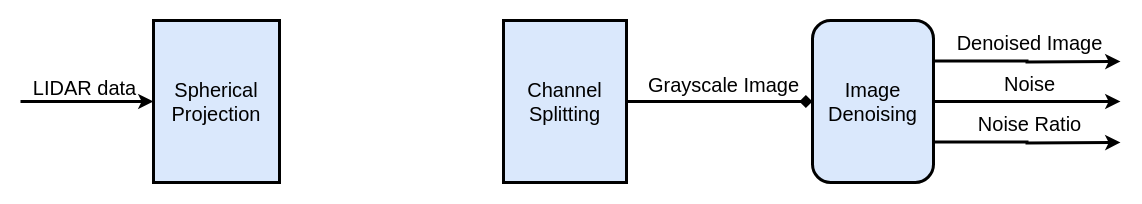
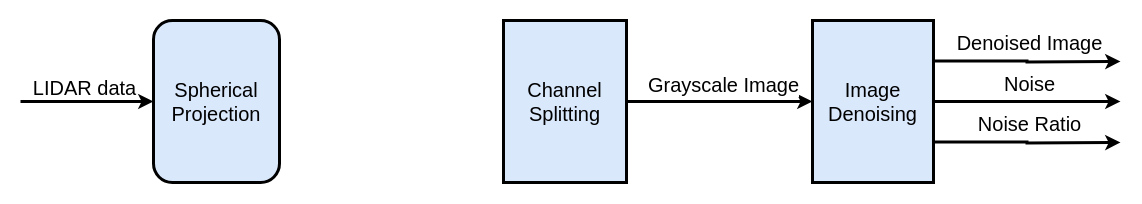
(217, 102) -> (217, 102)
(799, 102) -> (799, 102)
(873, 102) -> (873, 102)
